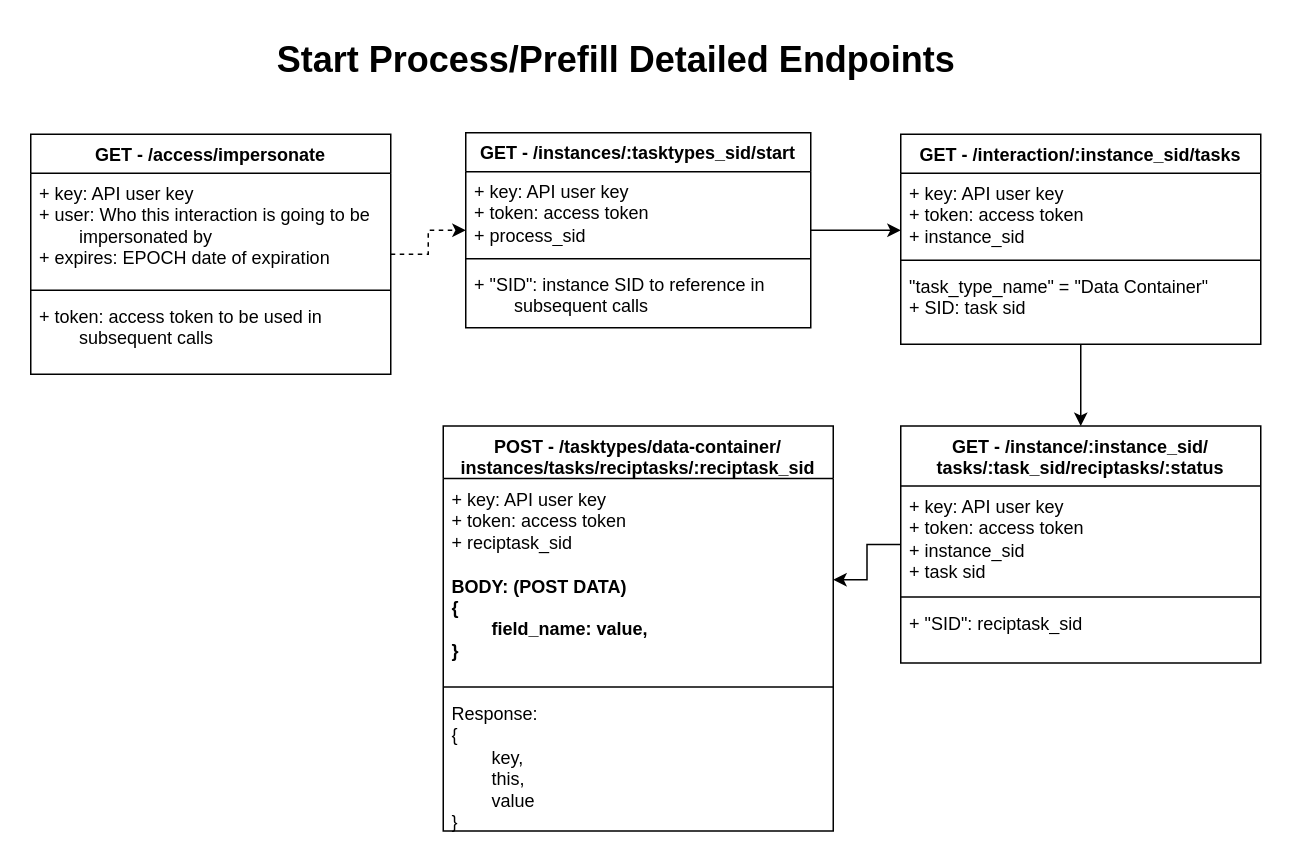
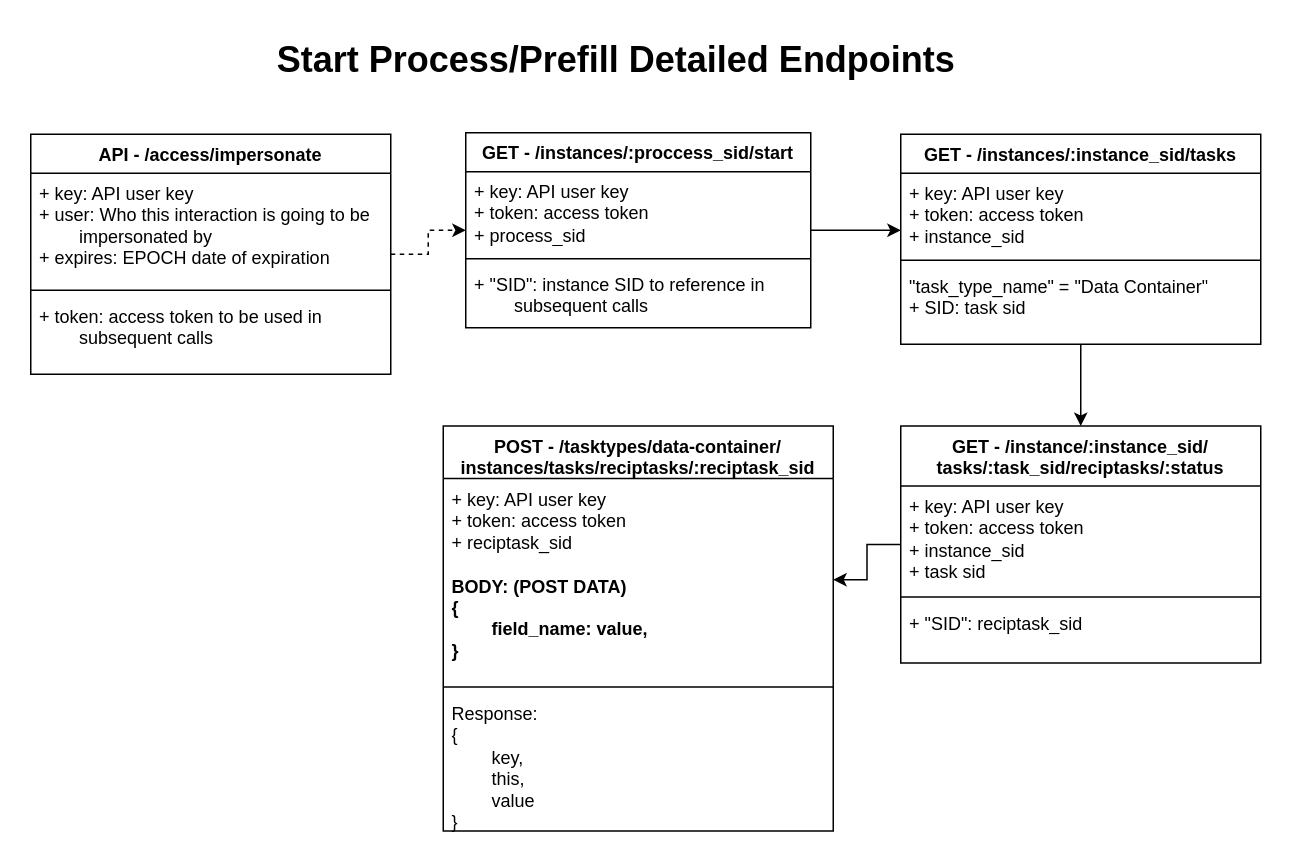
(211, 156) -> (211, 156)
(1081, 156) -> (1081, 156)
(638, 165) -> (638, 154)
